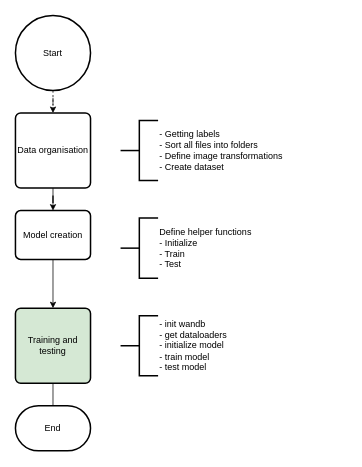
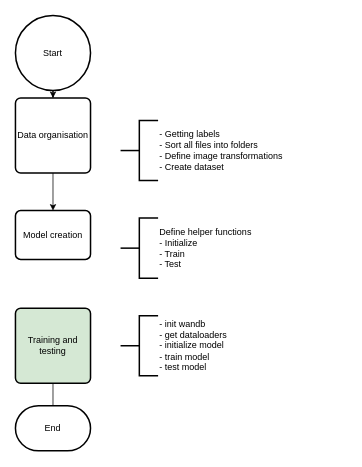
(53, 150) -> (53, 135)
(53, 301) -> none
